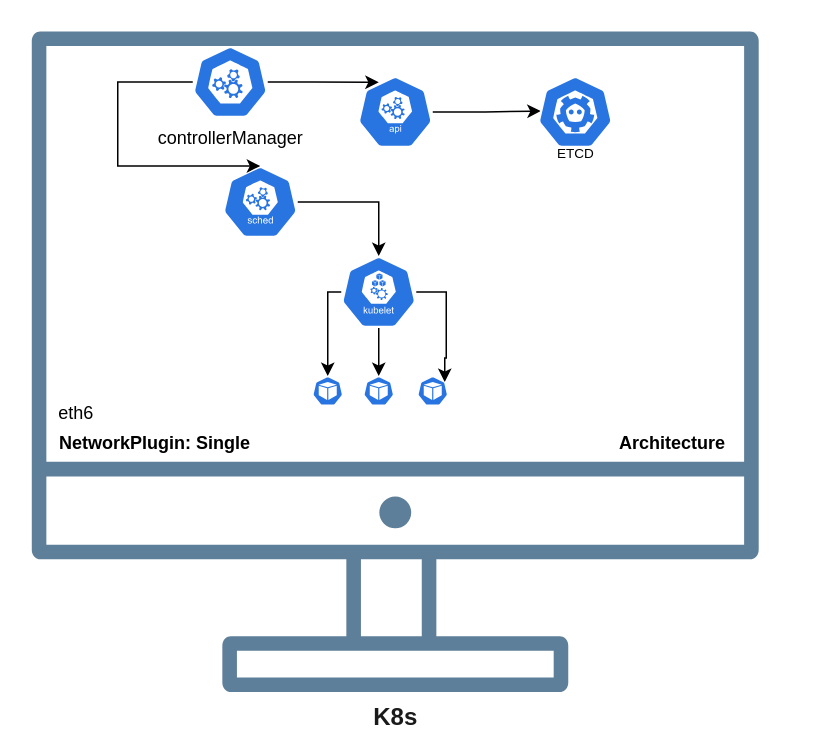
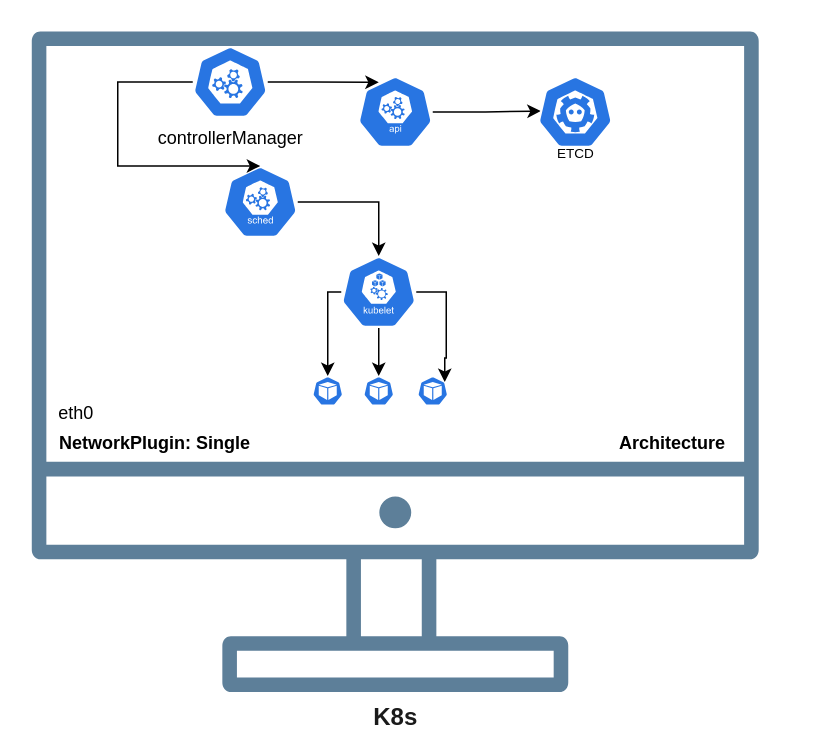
(77, 413) -> (77, 413)
